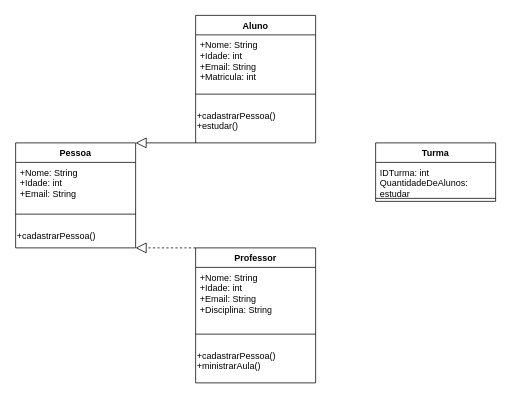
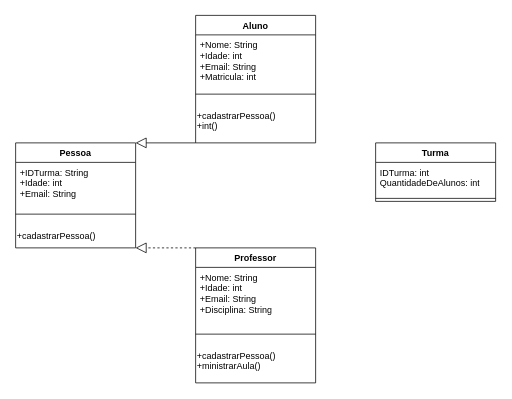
(242, 121) -> (242, 121)
(49, 184) -> (57, 184)
(436, 184) -> (432, 178)
